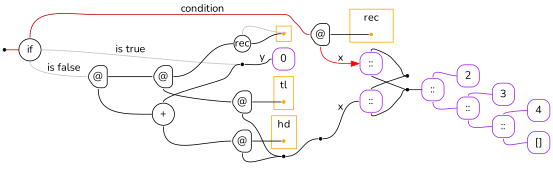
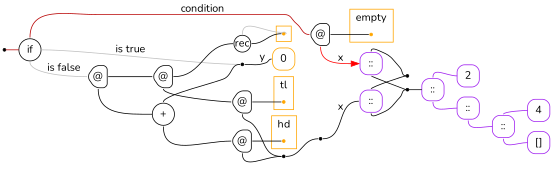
(372, 18) -> (372, 18)
(284, 59) -> (284, 59)
(503, 94) -> none
